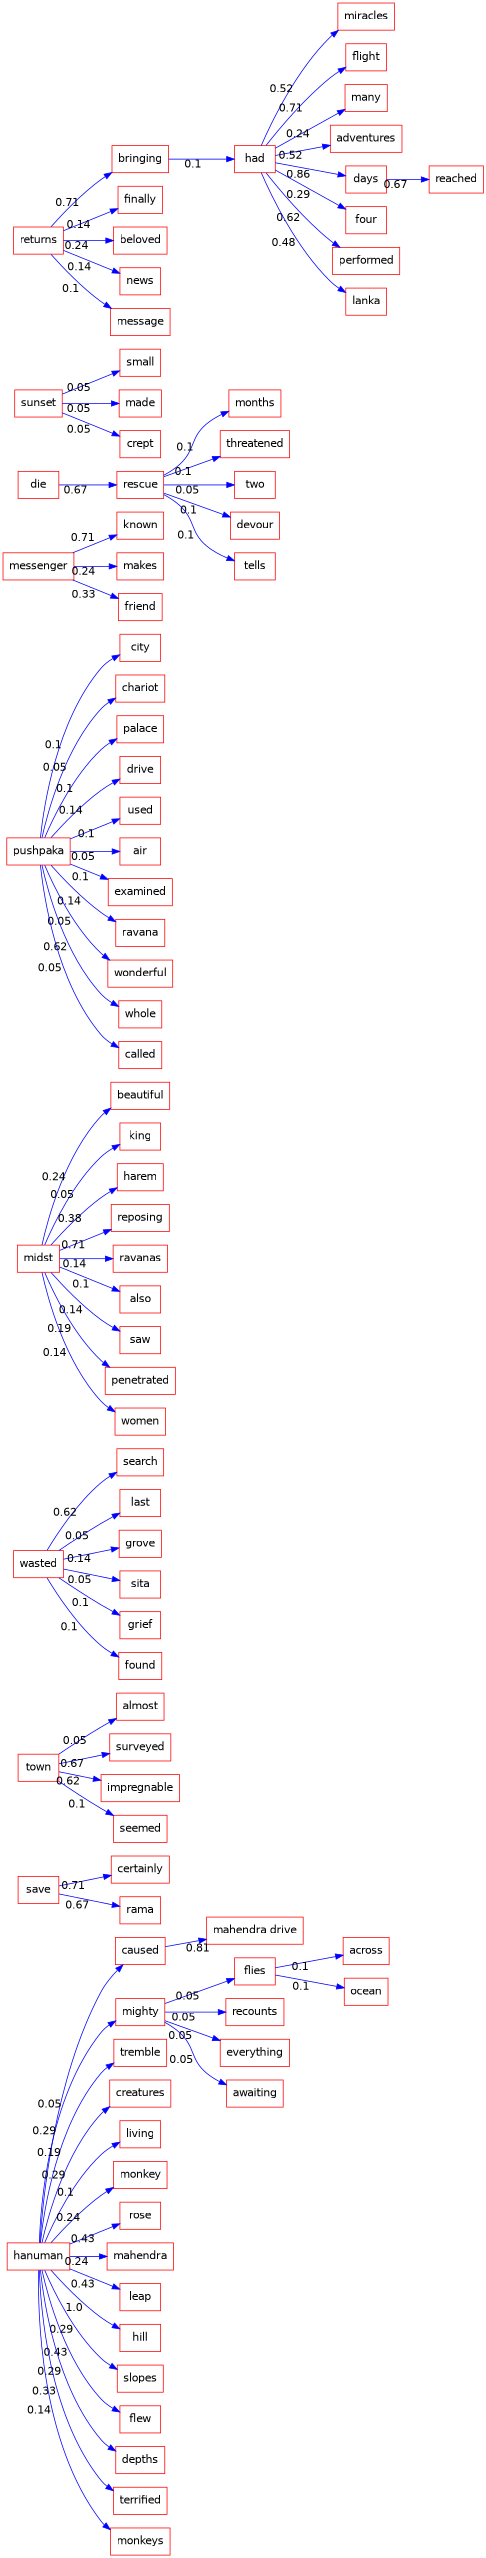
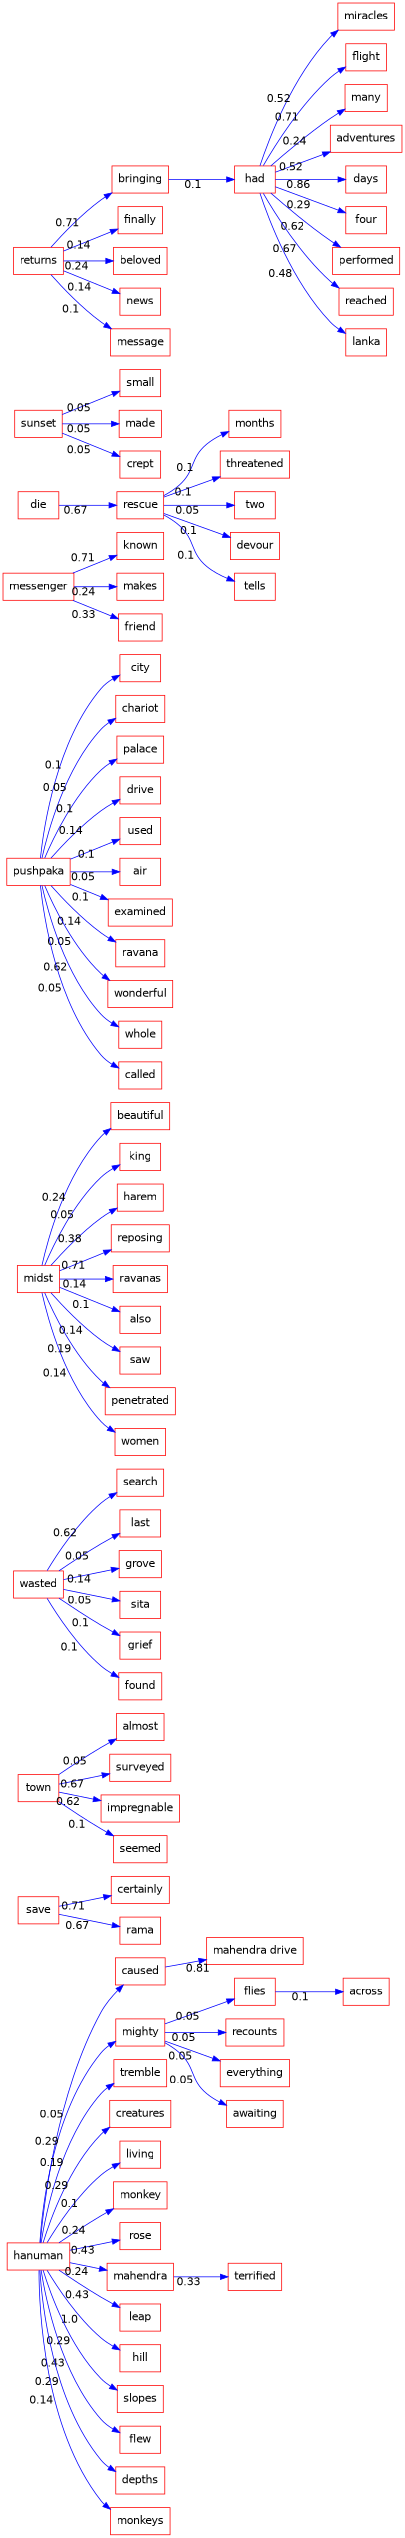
(404, 179) -> (295, 241)
(366, 1992) -> none
(56, 2384) -> (197, 2277)
